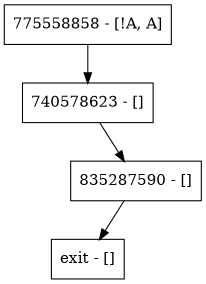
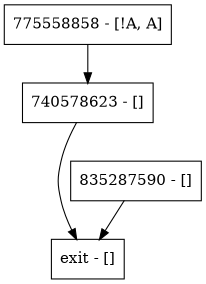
(109, 137) -> (58, 176)
